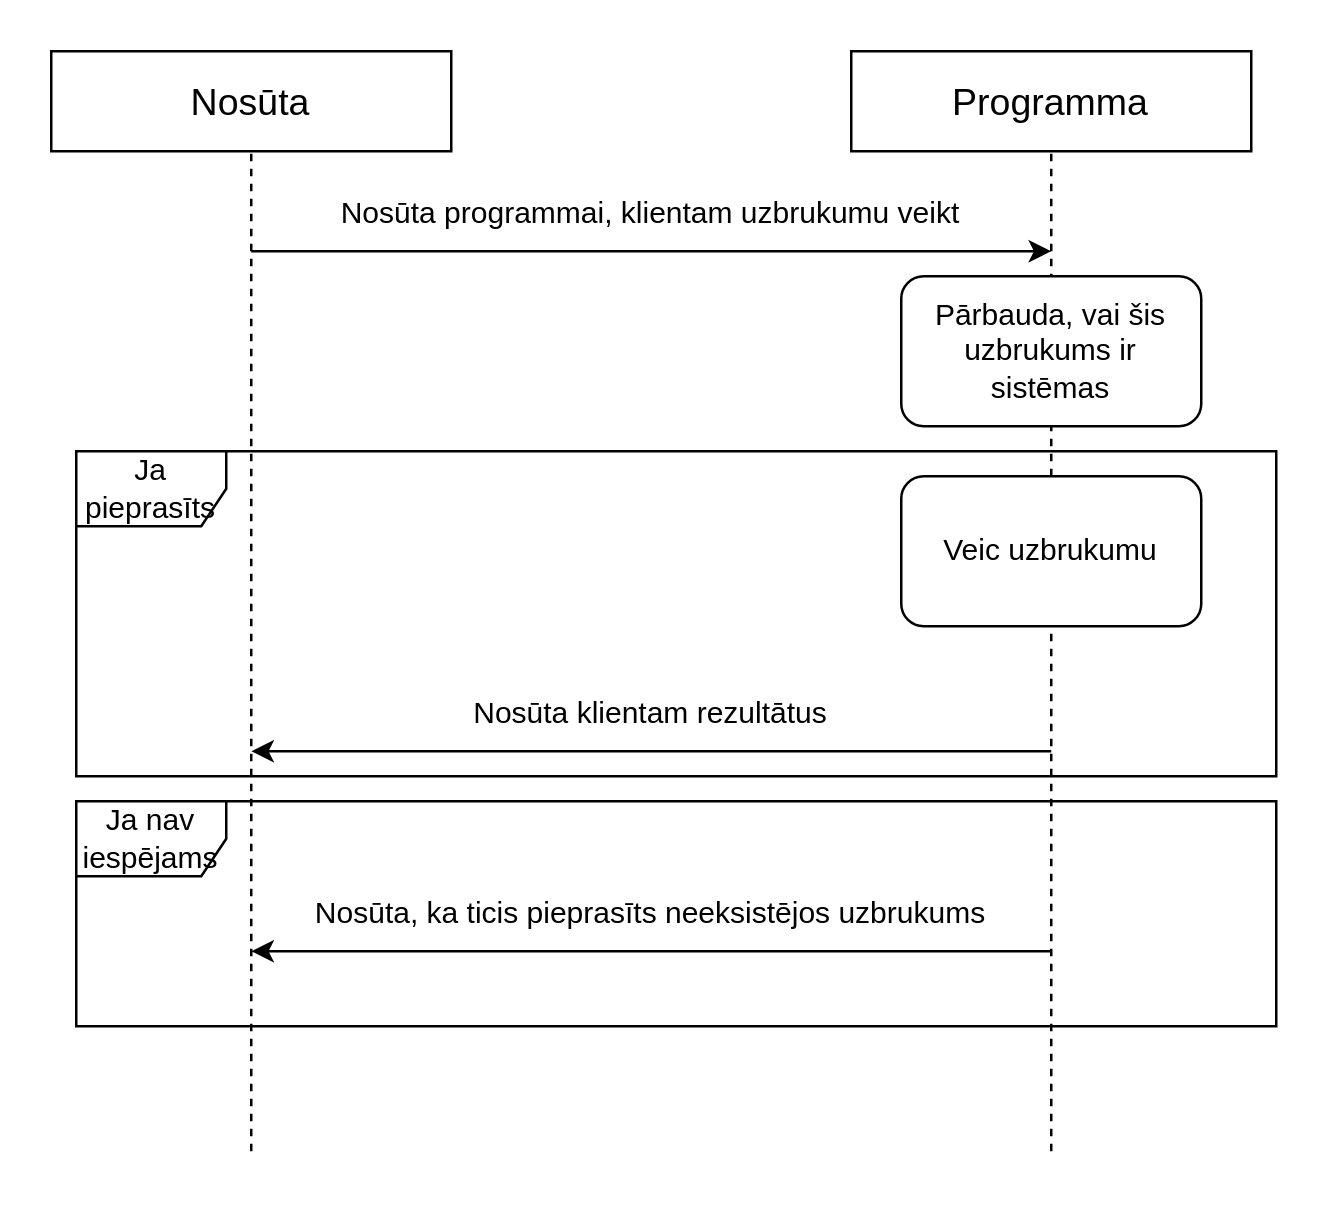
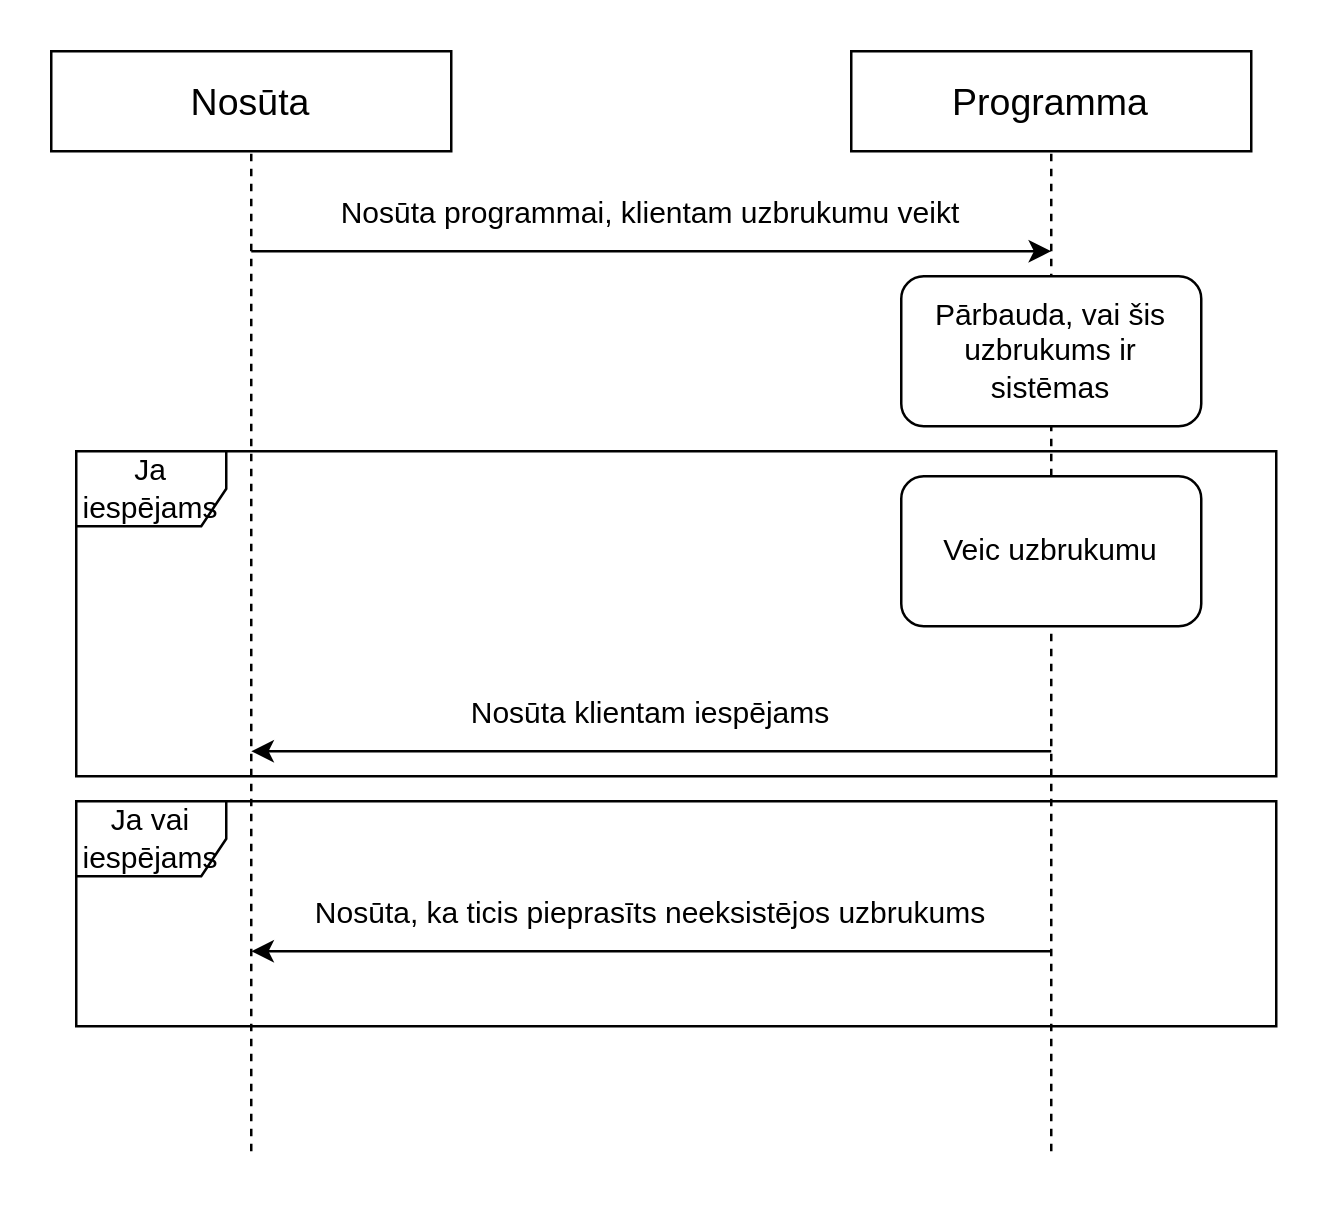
(151, 489) -> (151, 489)
(651, 714) -> (651, 714)
(151, 839) -> (151, 839)
